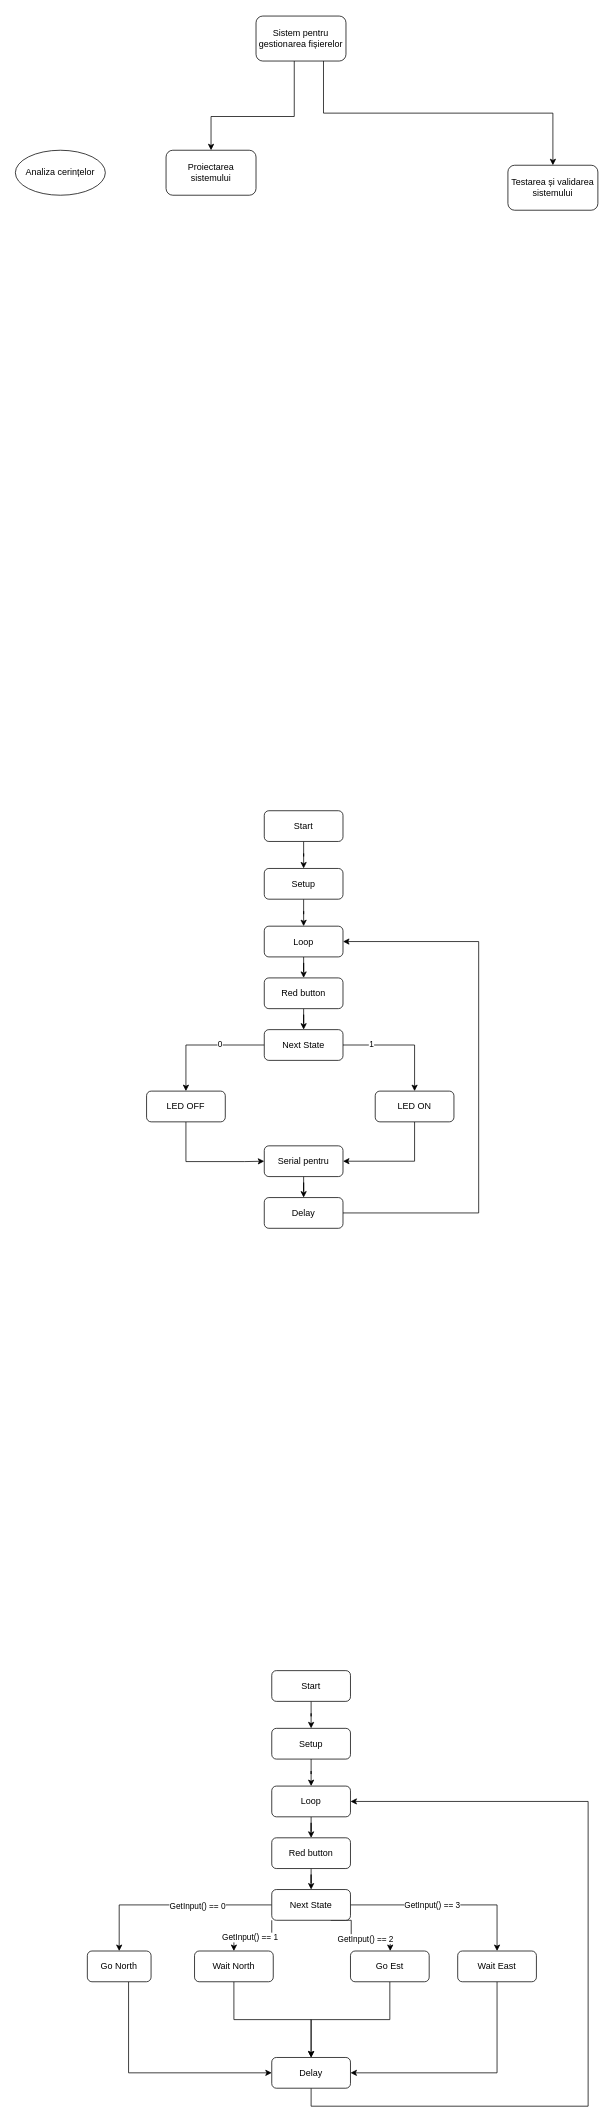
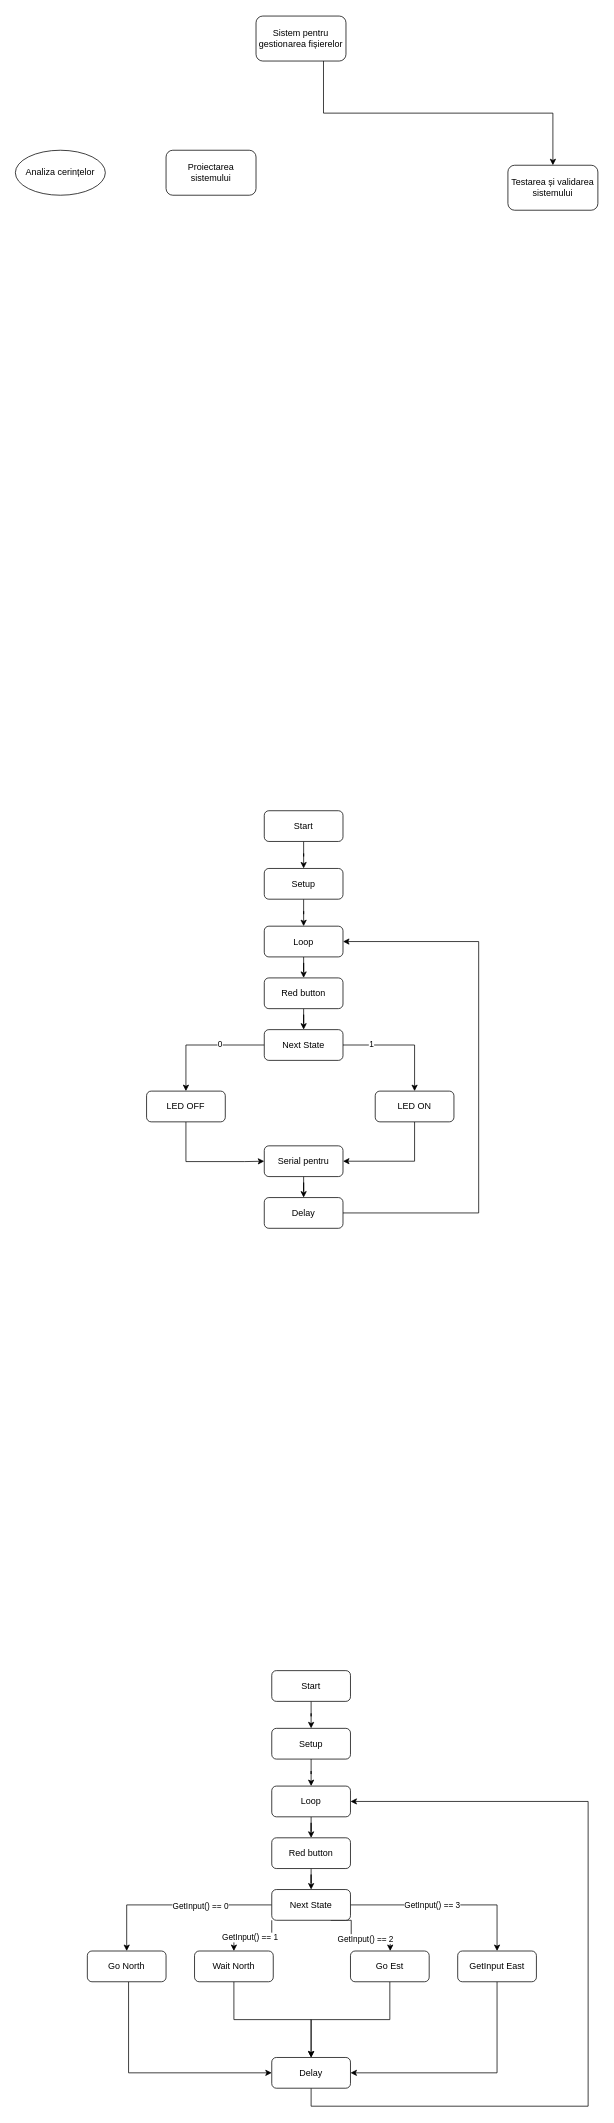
(279, 116) -> none
(119, 1967) -> (127, 1967)
(497, 1967) -> (497, 1967)
